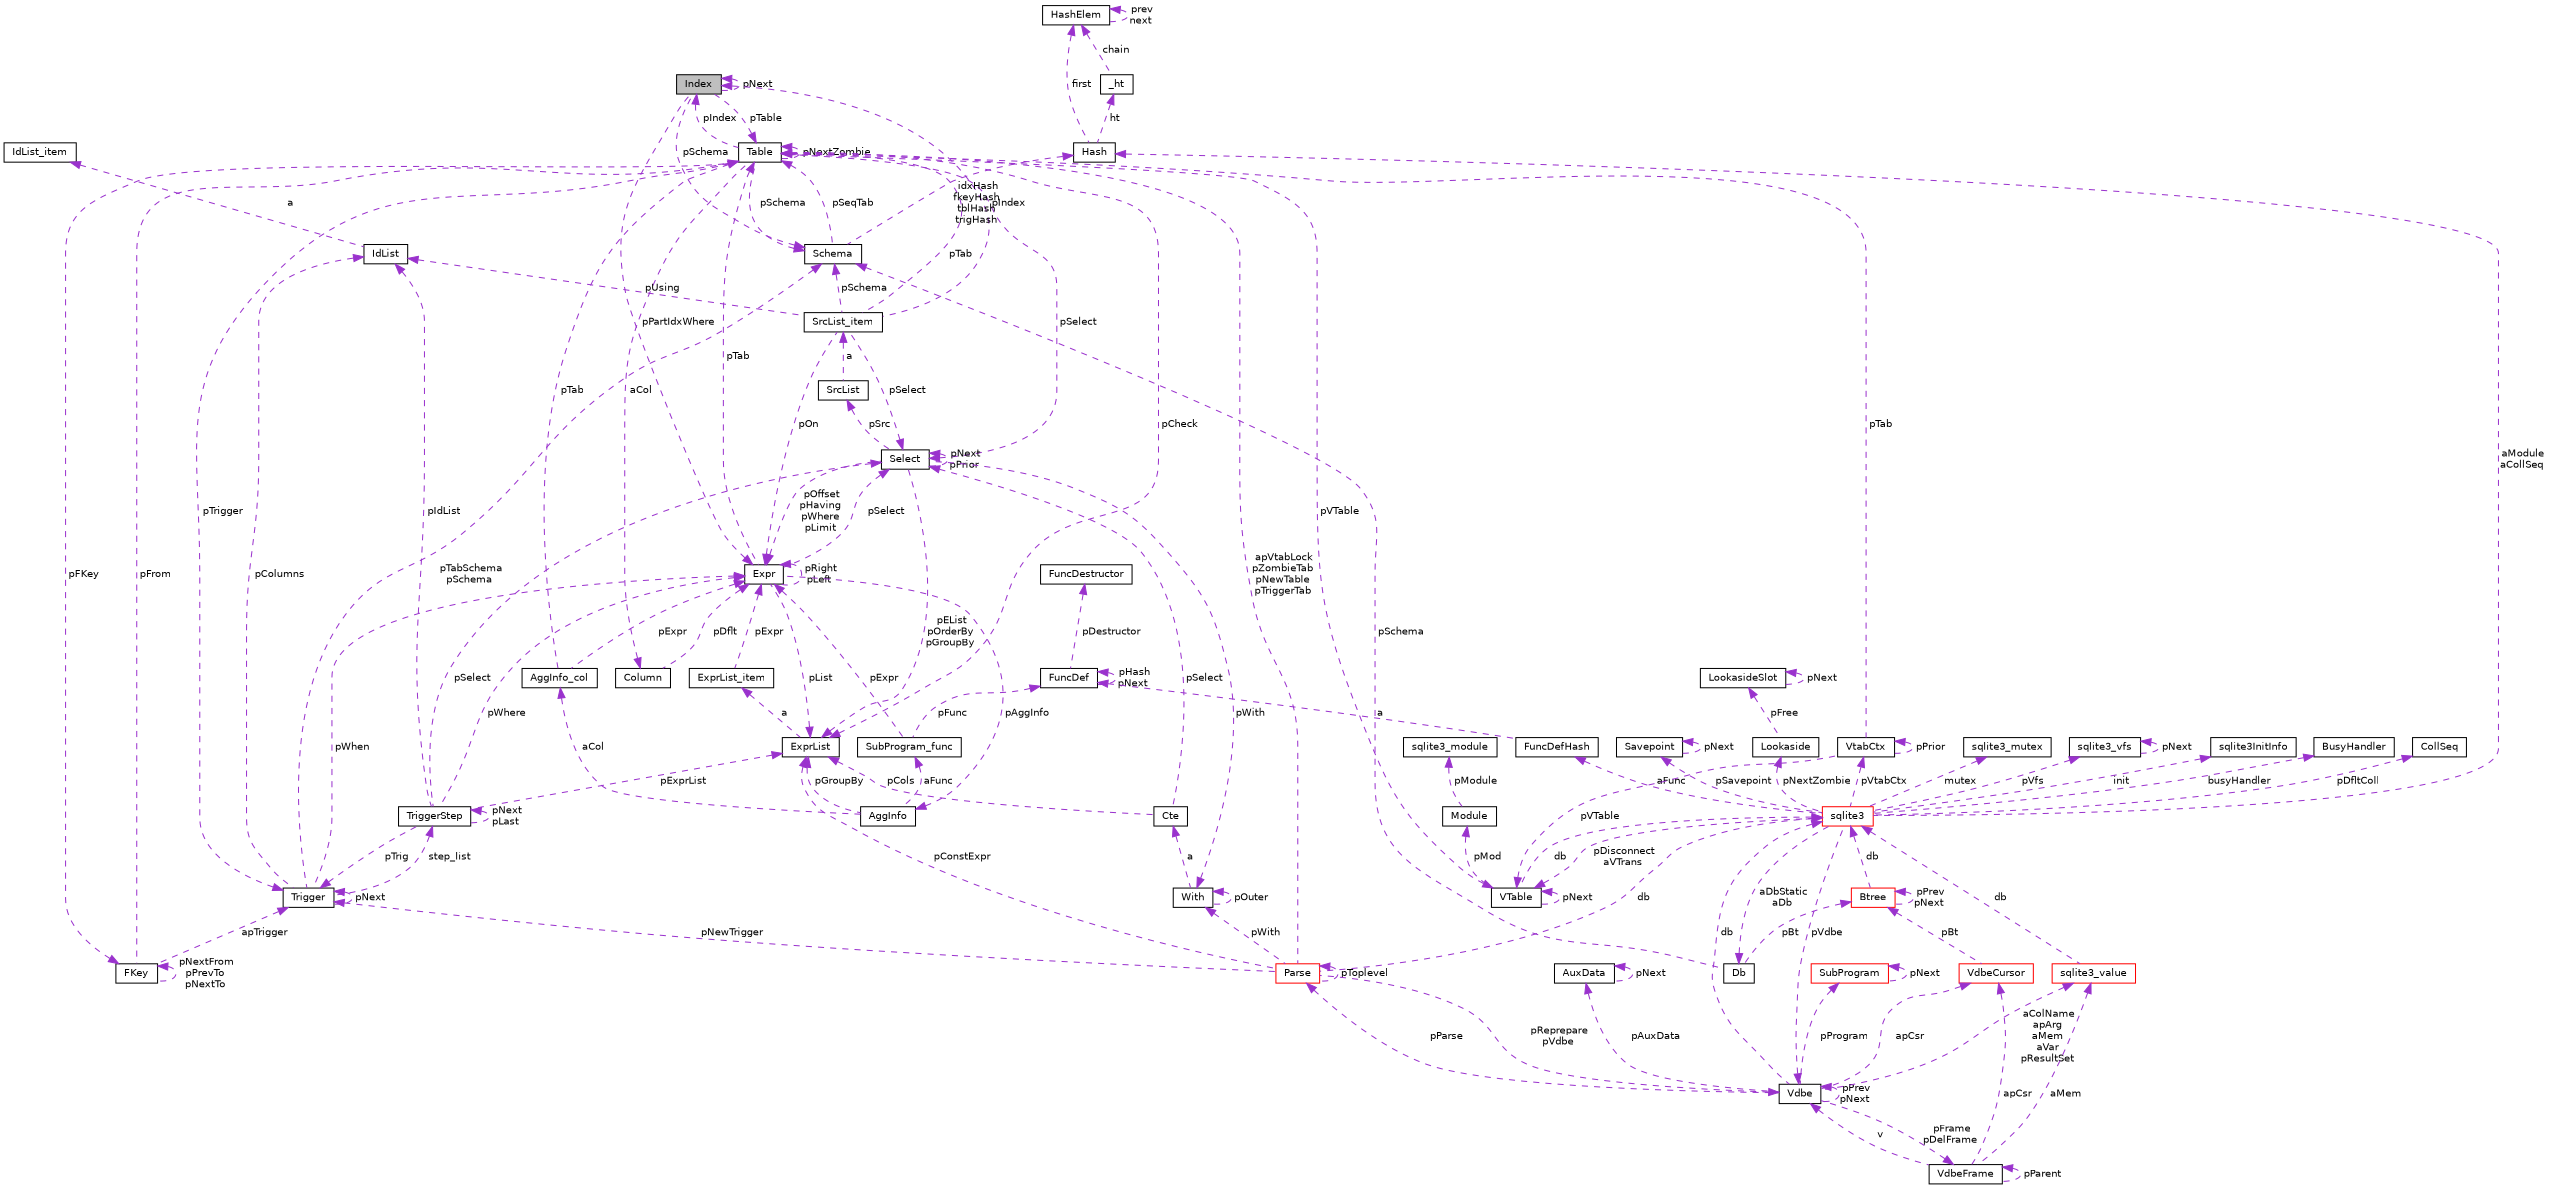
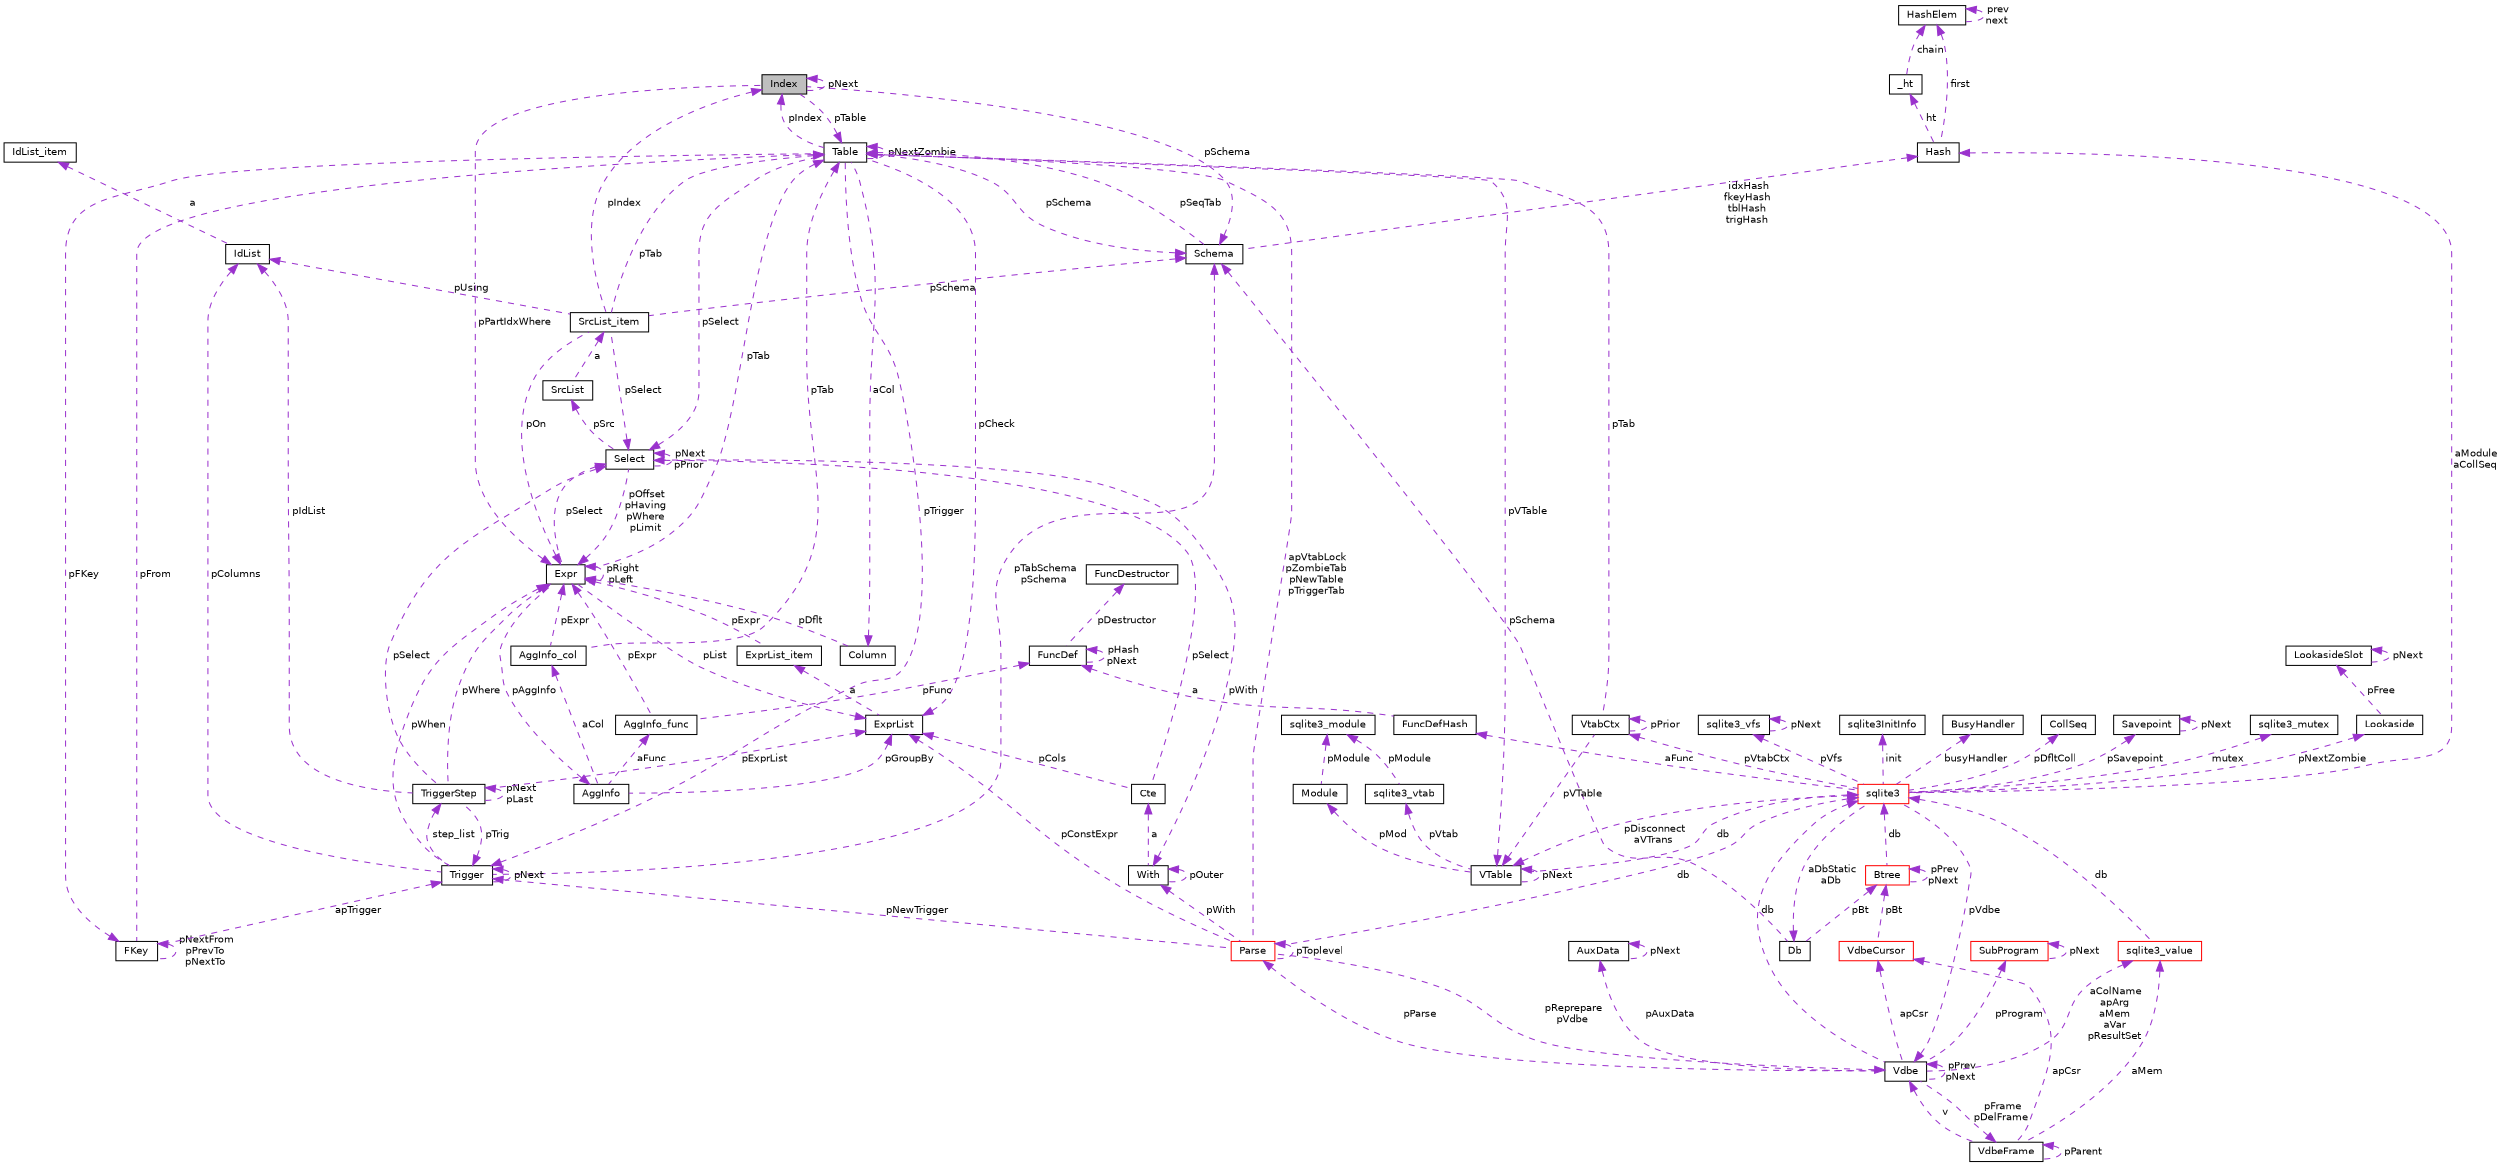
(925, 623) -> none
(909, 747) -> (656, 725)
none -> (1405, 794)
